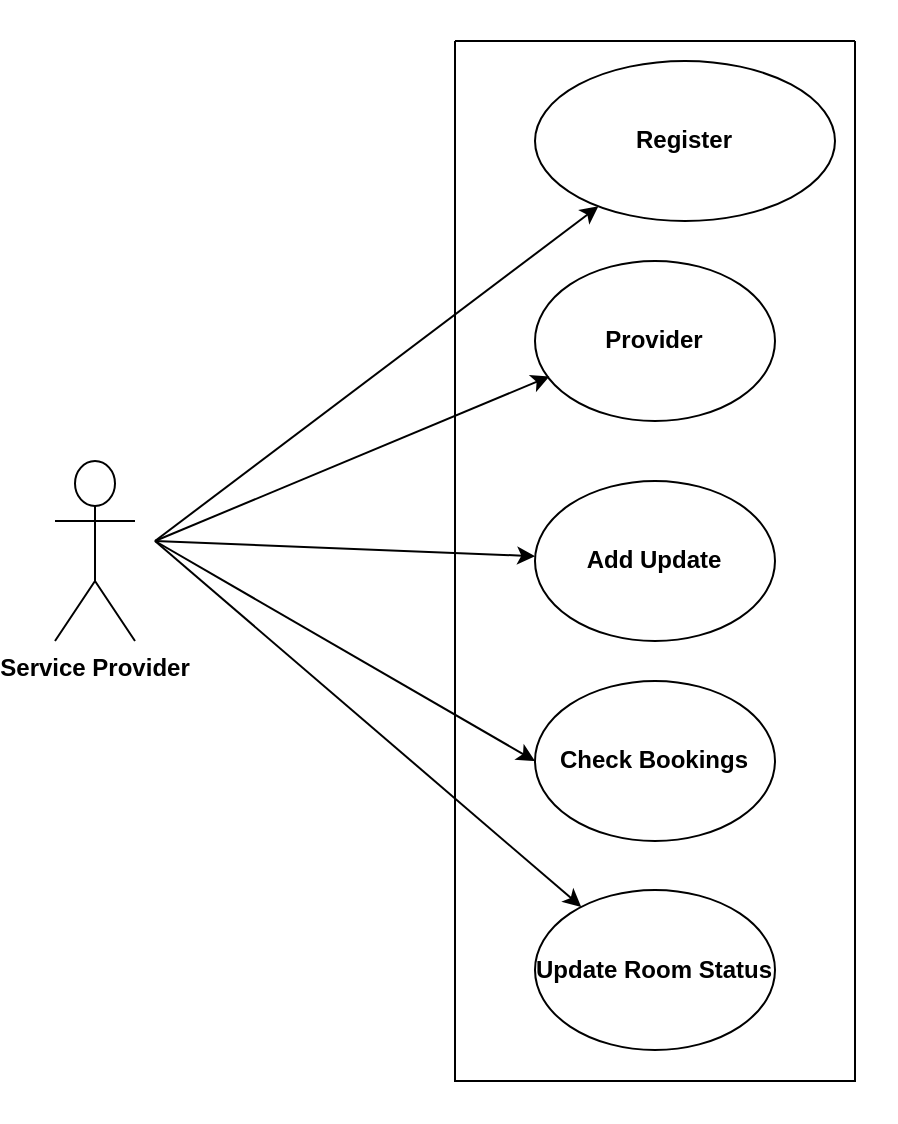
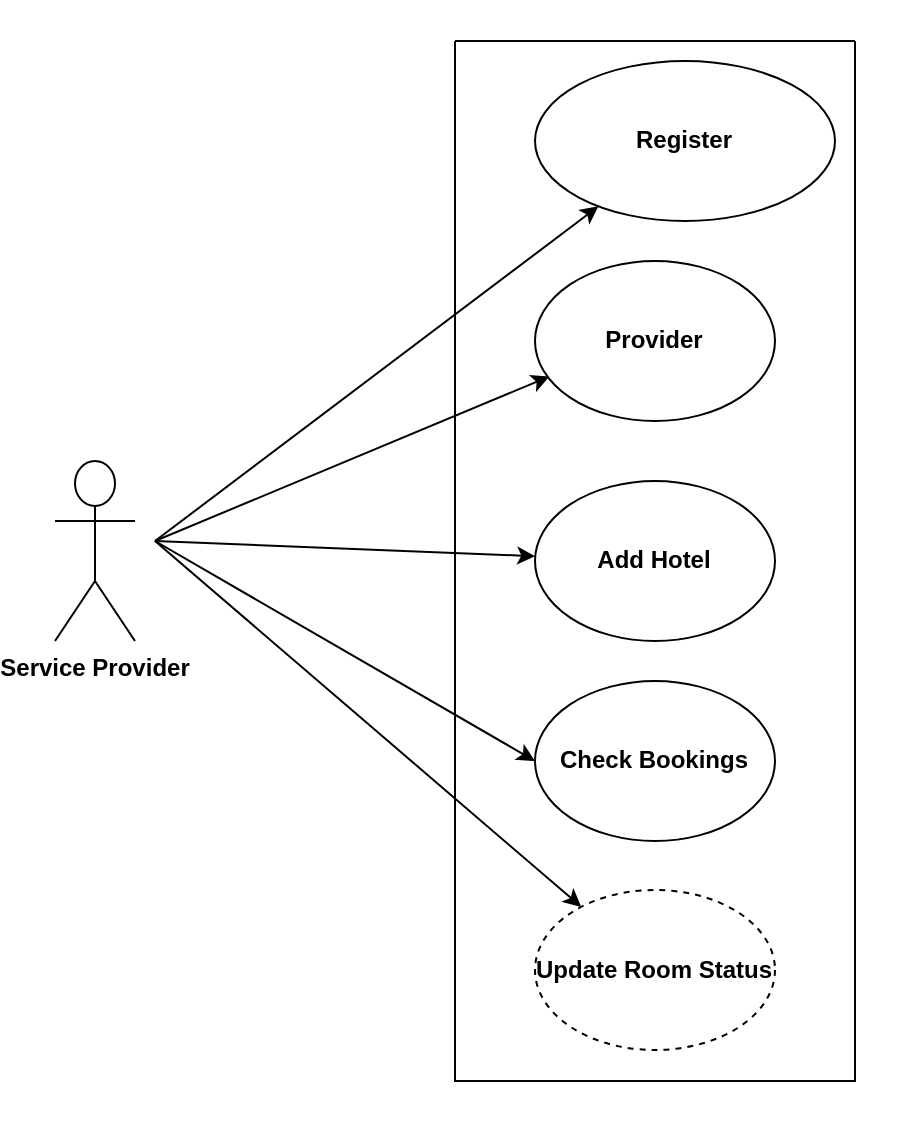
(655, 561) -> (655, 561)
(655, 970) -> (655, 970)
